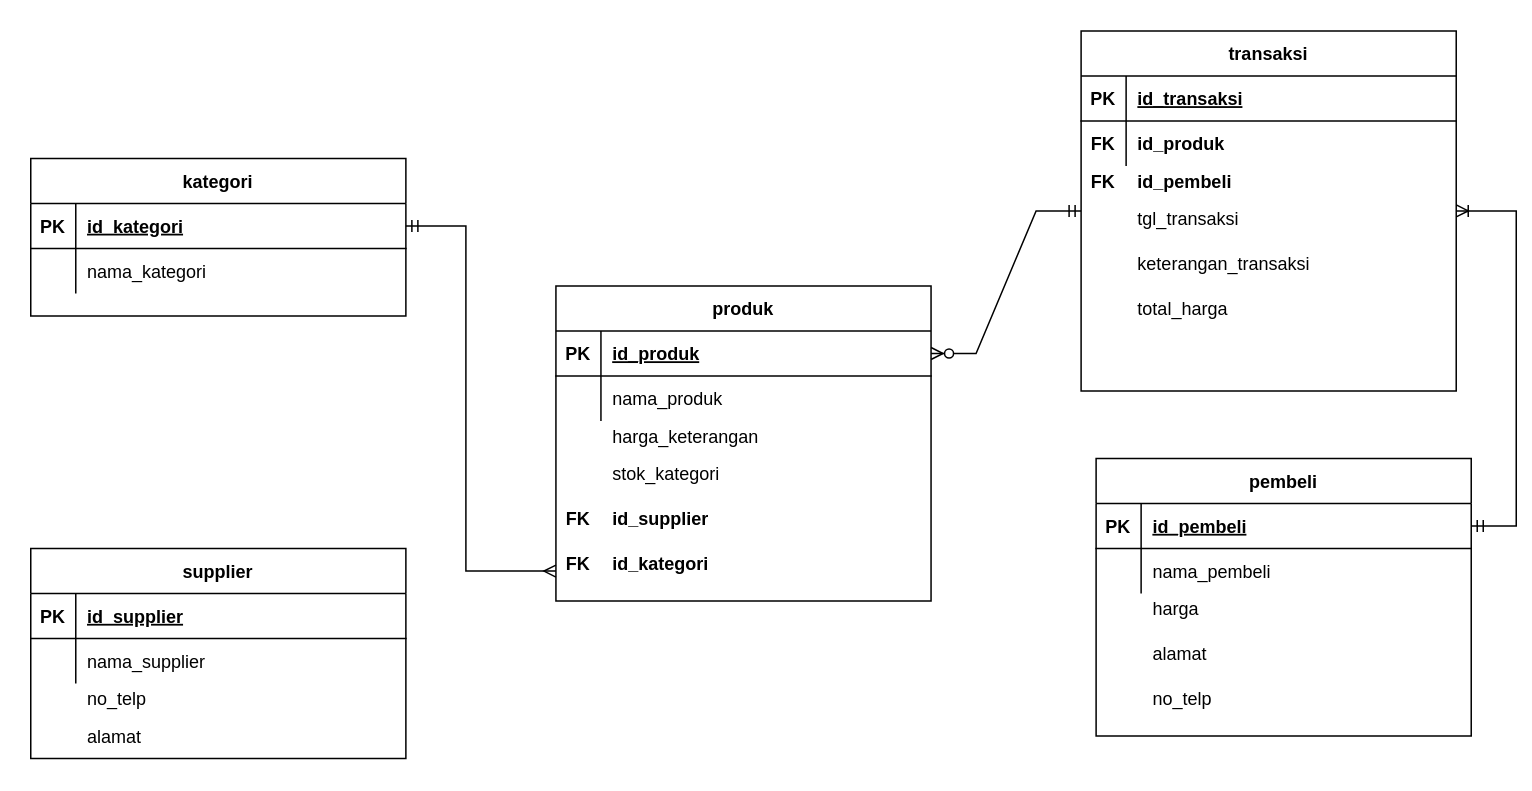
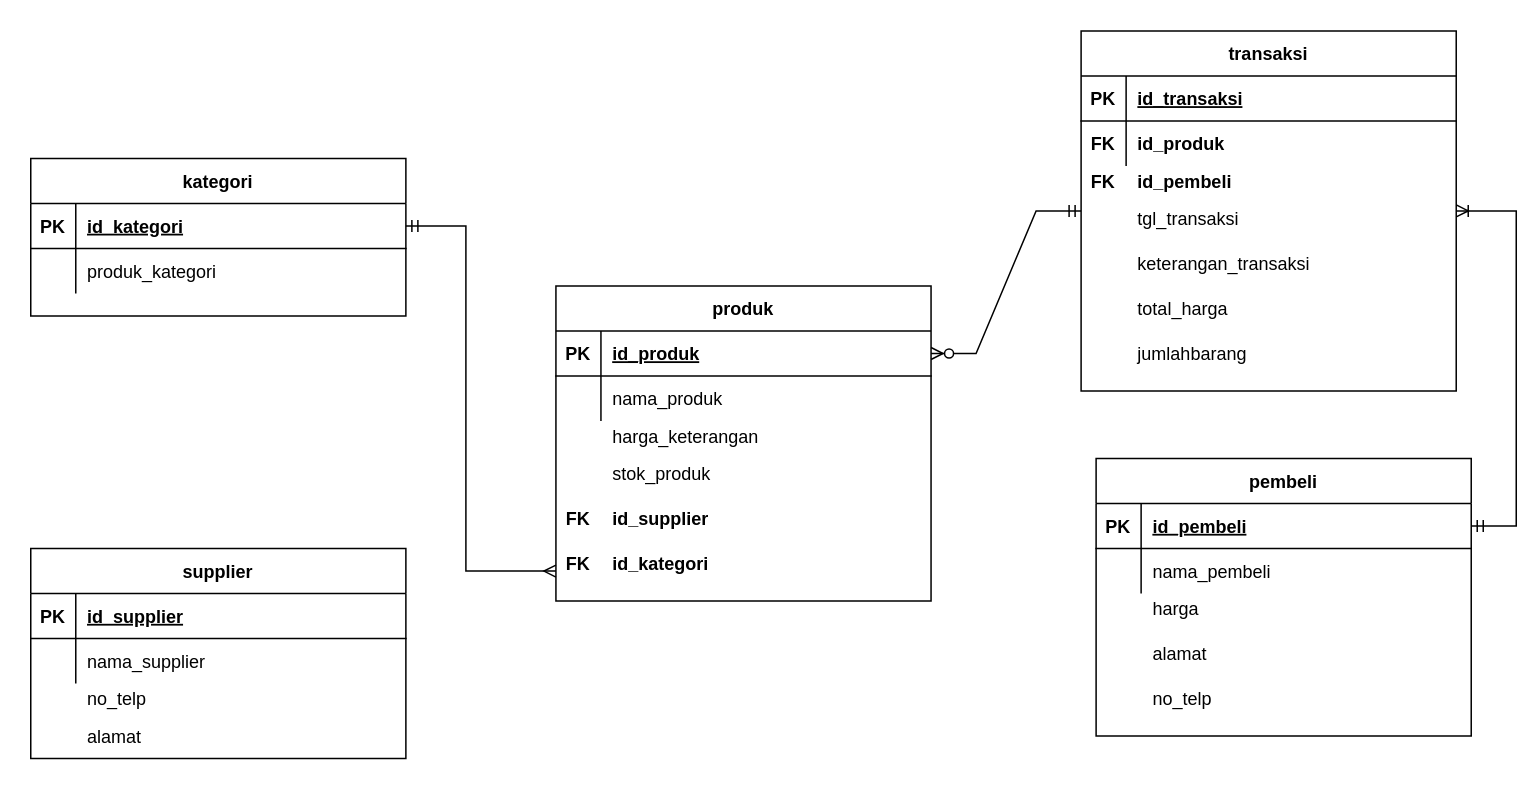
(150, 272) -> (160, 272)
none -> (1291, 353)
(675, 474) -> (667, 474)
